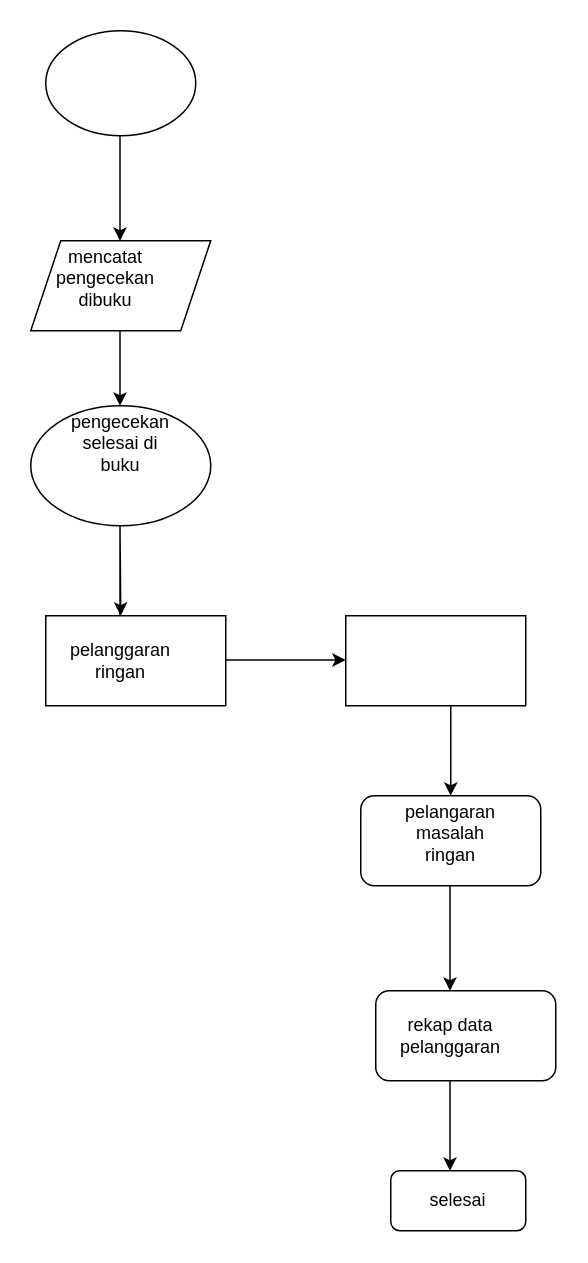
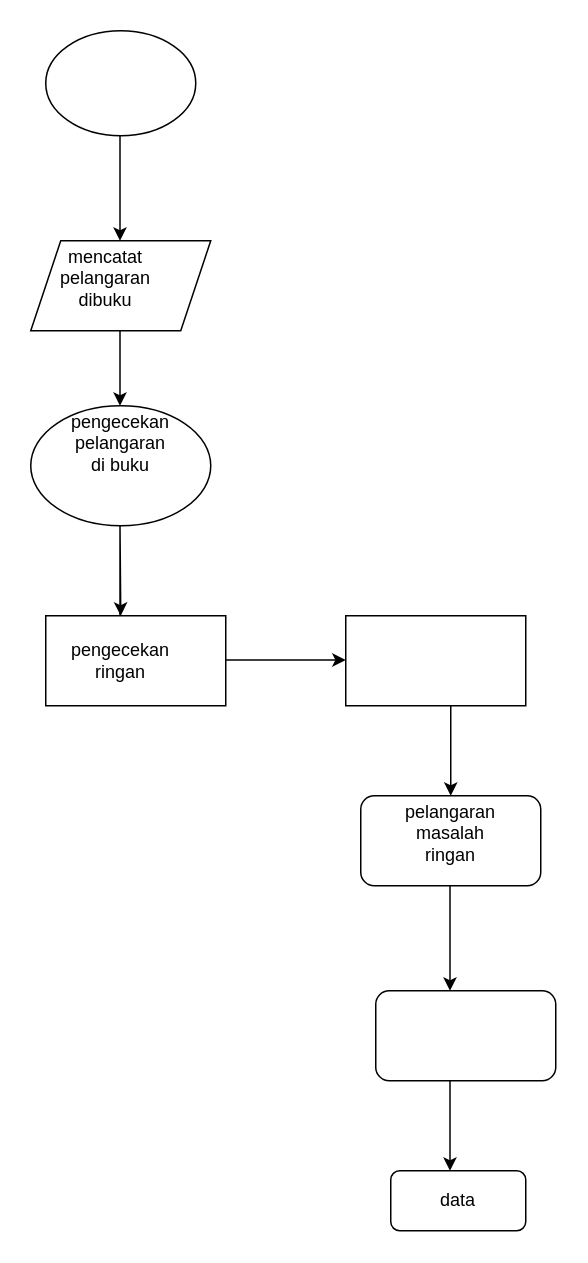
(106, 278) -> (106, 278)
(121, 443) -> (121, 443)
(121, 661) -> (121, 661)
(451, 1036) -> none
(458, 1201) -> (458, 1201)
